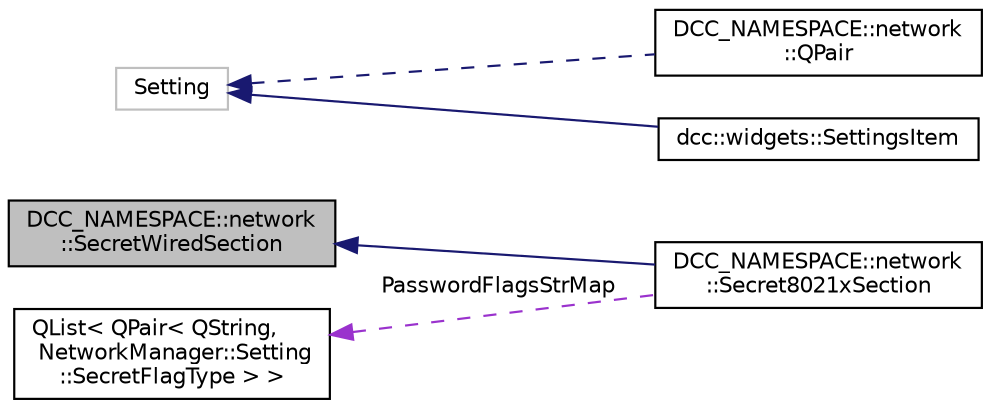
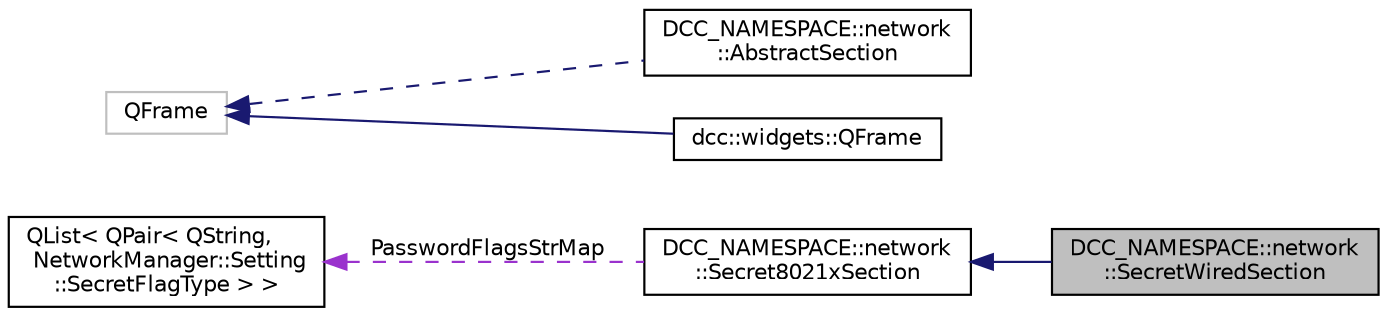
(819, 43) -> (808, 43)
(172, 89) -> (167, 113)
(819, 139) -> (808, 139)
(506, 255) -> (1022, 262)
